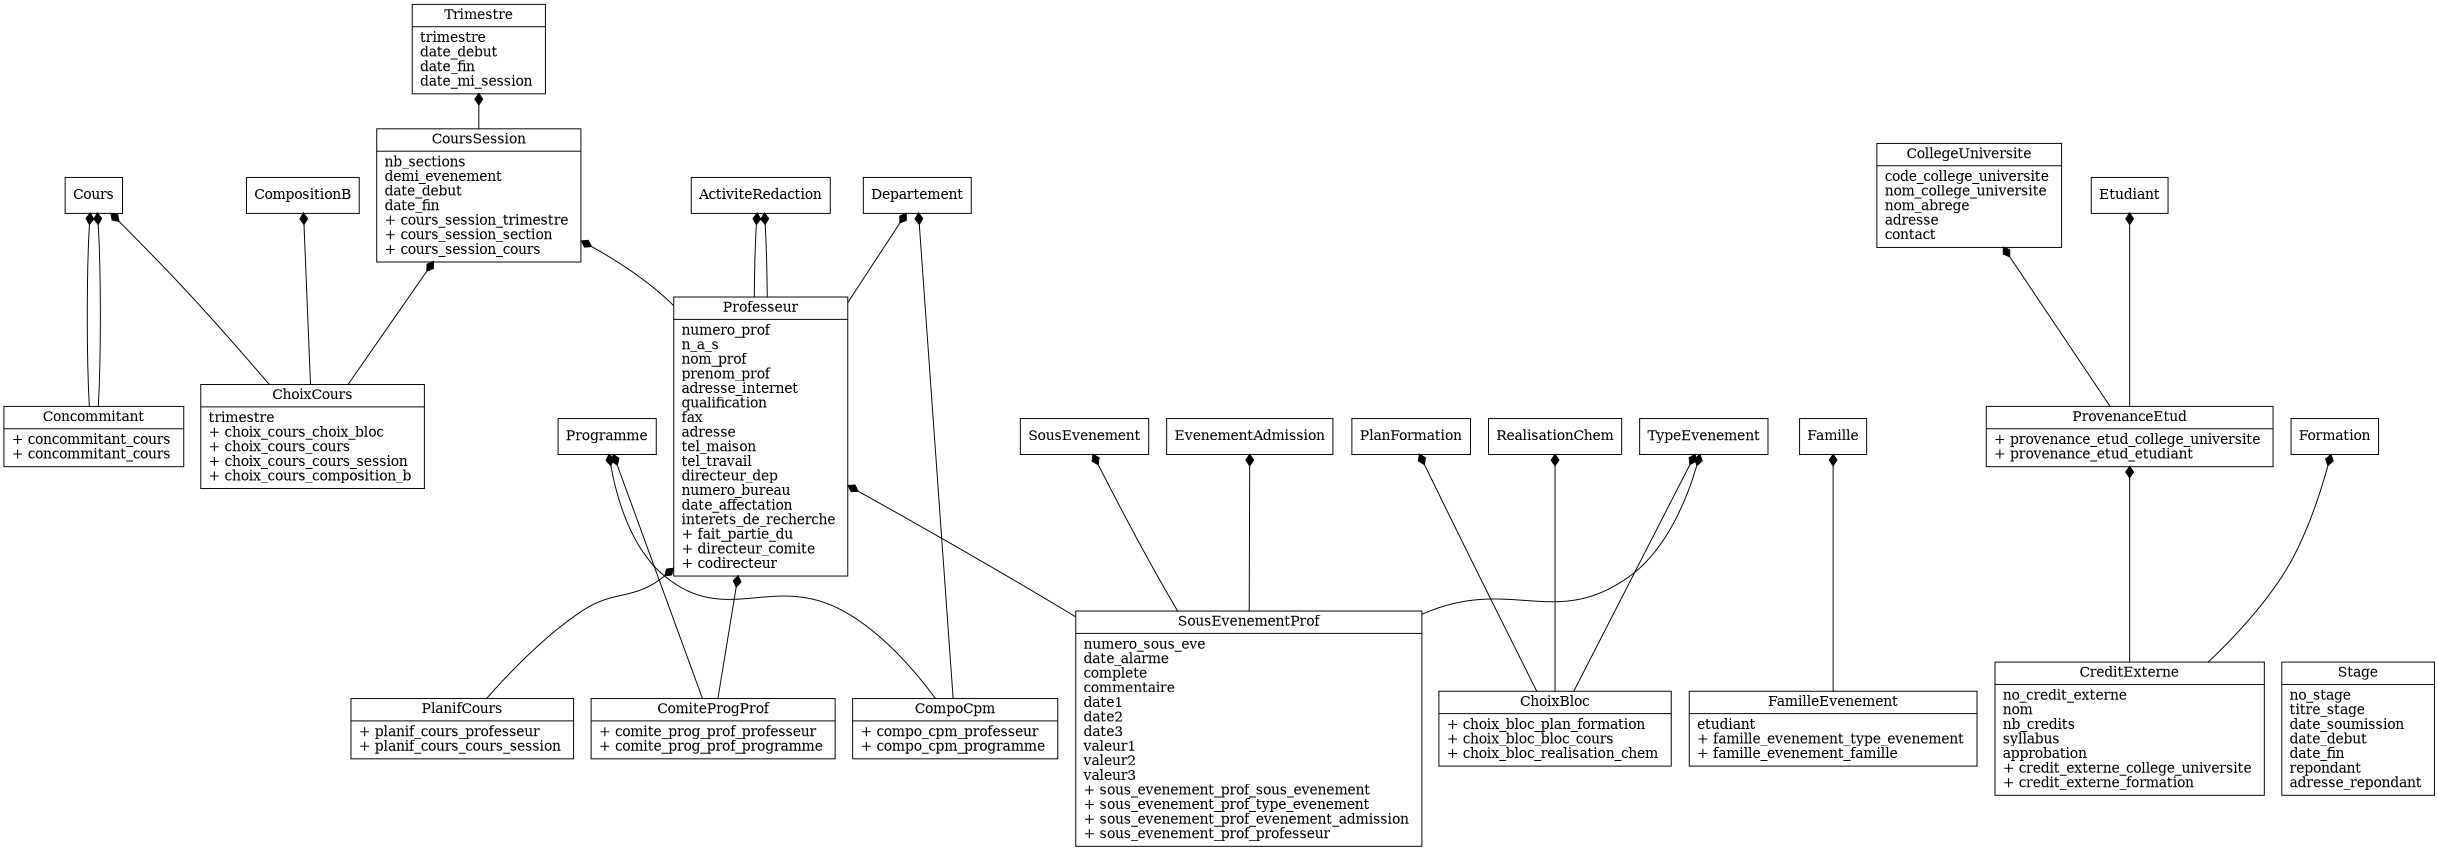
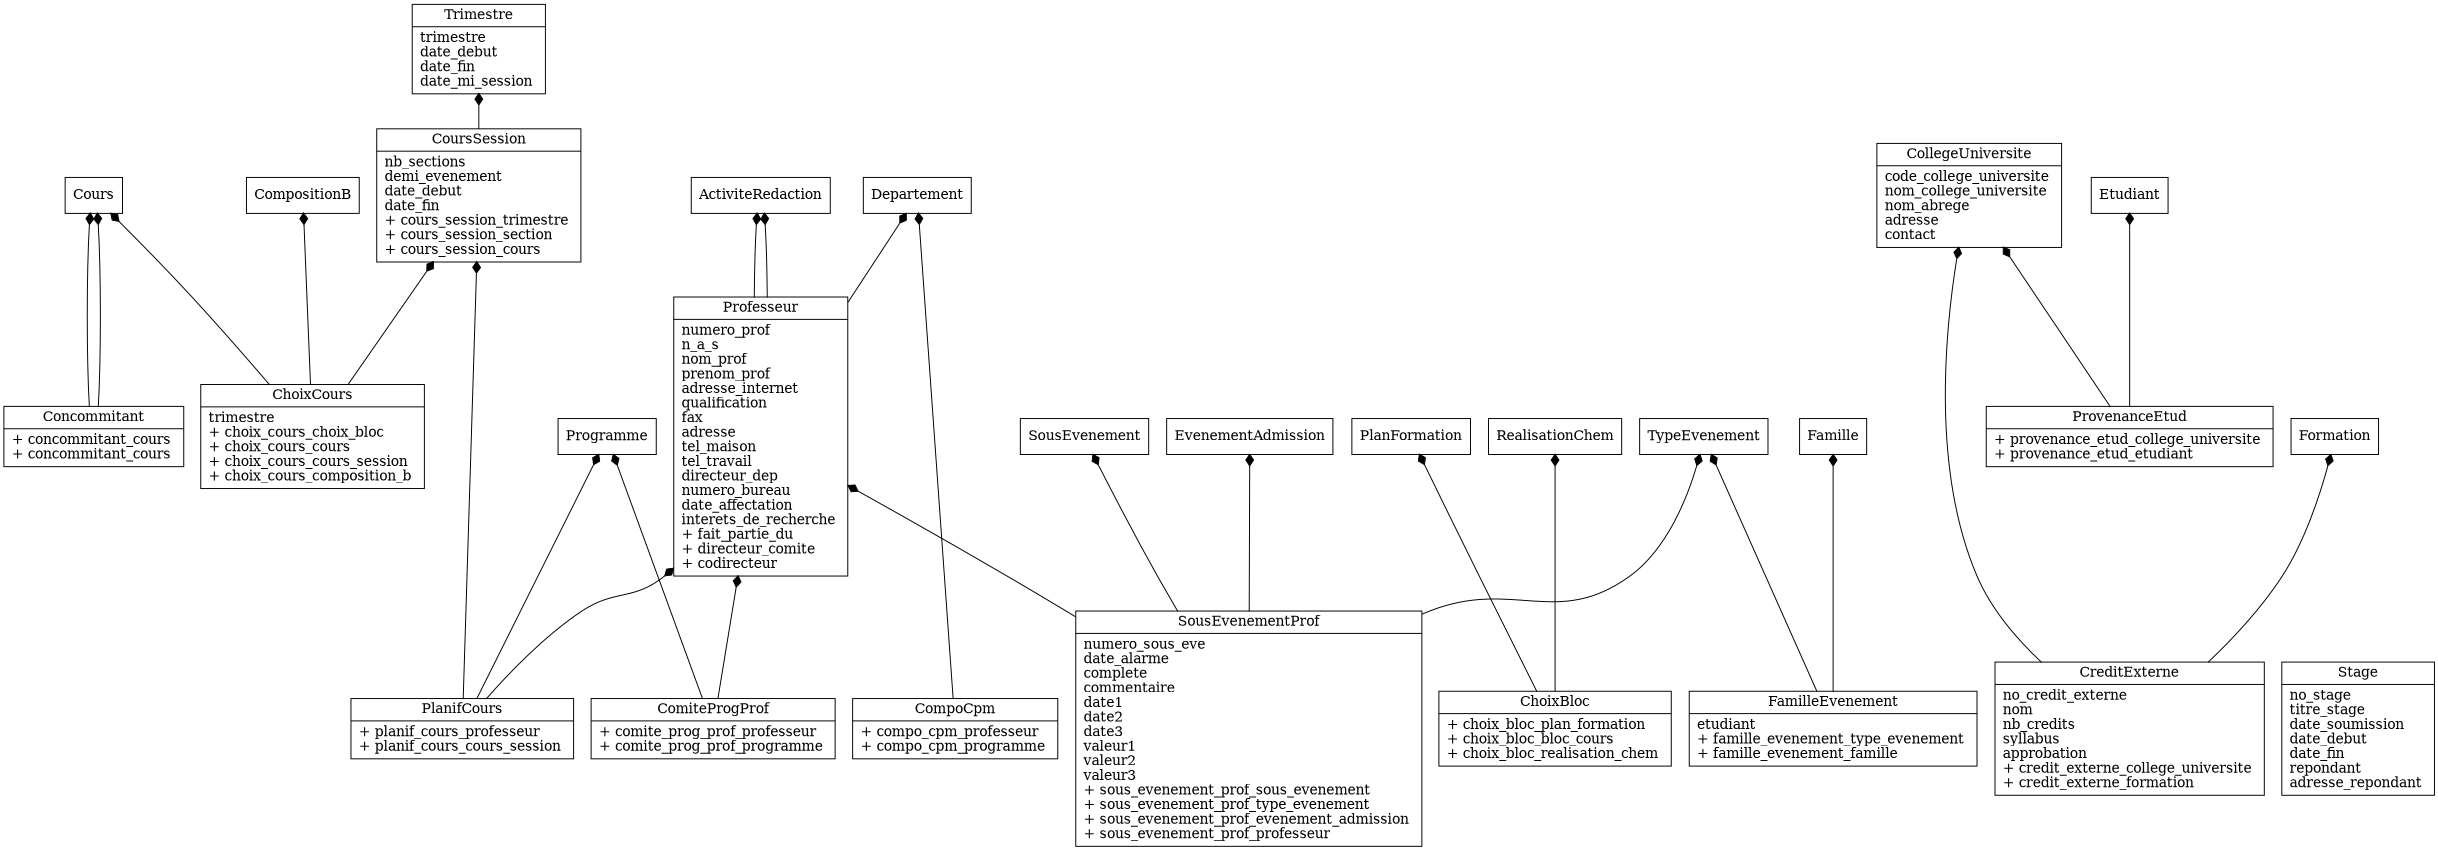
(635, 273) -> (470, 486)
(2130, 570) -> (1951, 473)
(1629, 584) -> (1767, 578)
(754, 598) -> (535, 582)
